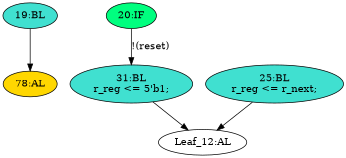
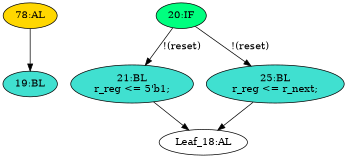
none -> (220, 44)
(30, 46) -> (30, 46)
(131, 84) -> (132, 84)
(203, 142) -> (203, 142)
